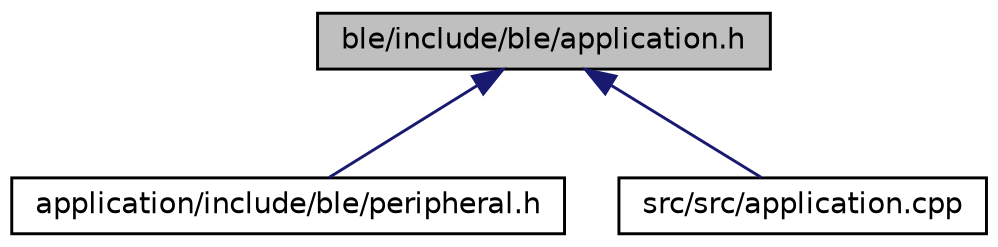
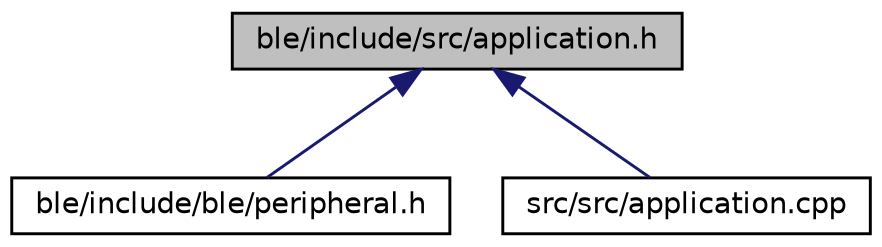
(544, 41) -> (457, 41)
(288, 206) -> (231, 206)
